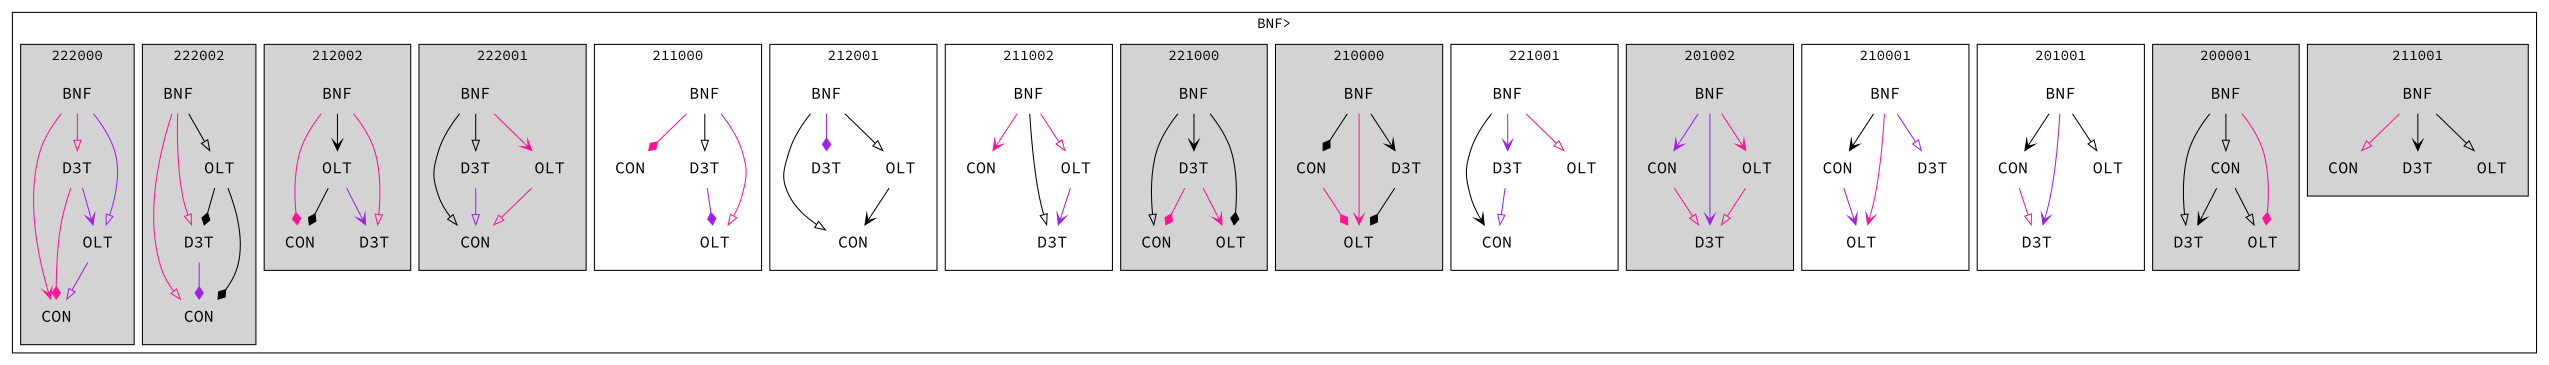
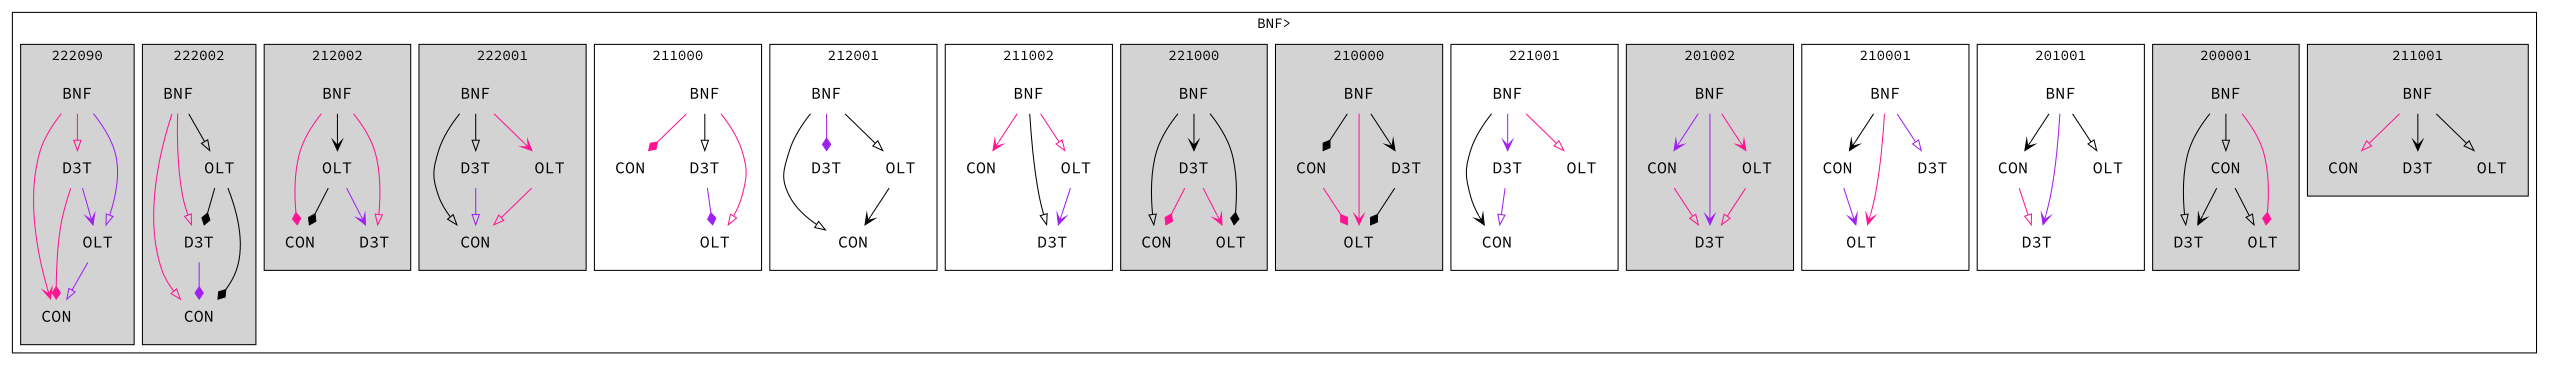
(77, 56) -> (77, 56)
